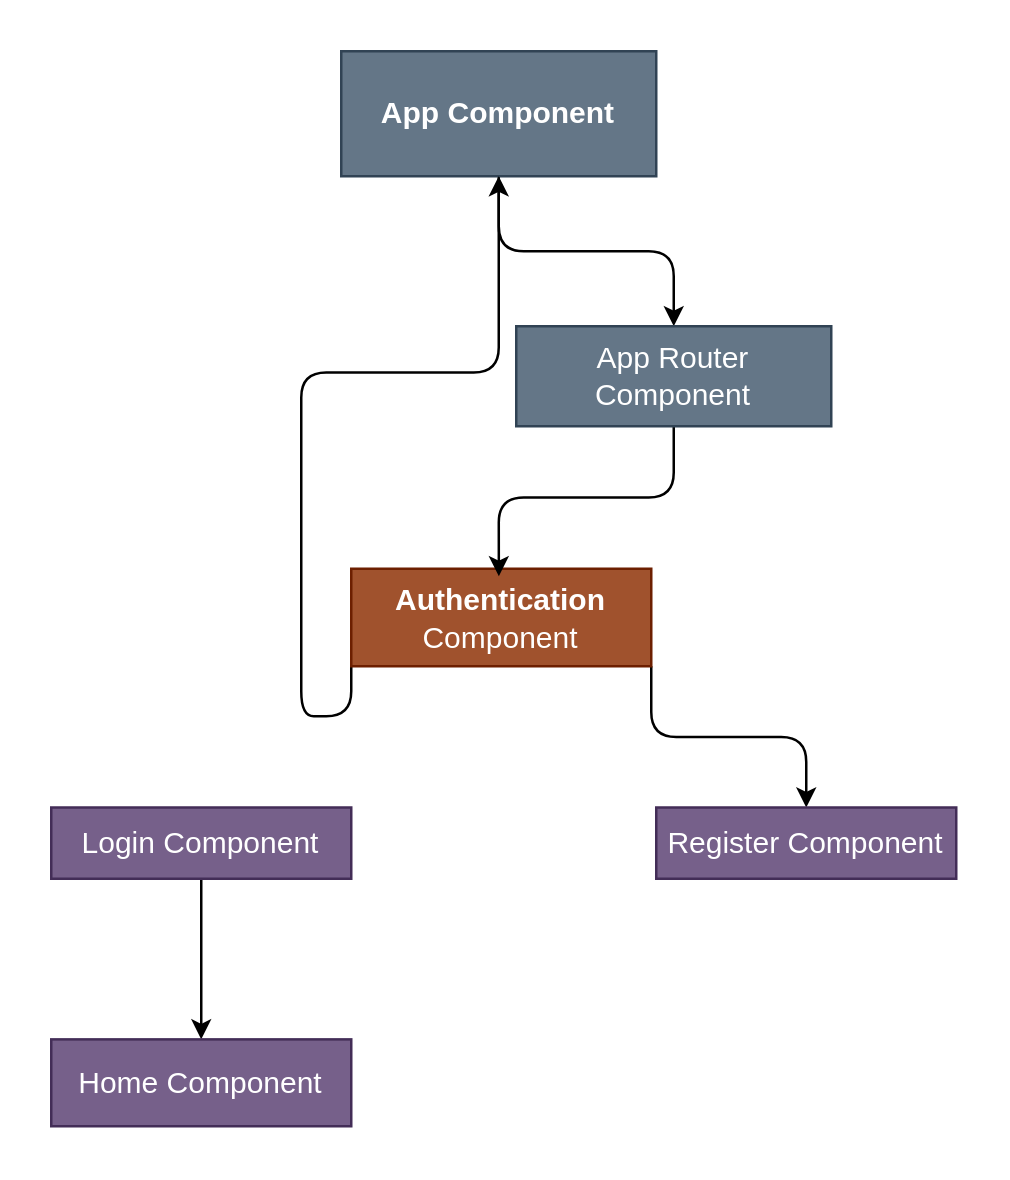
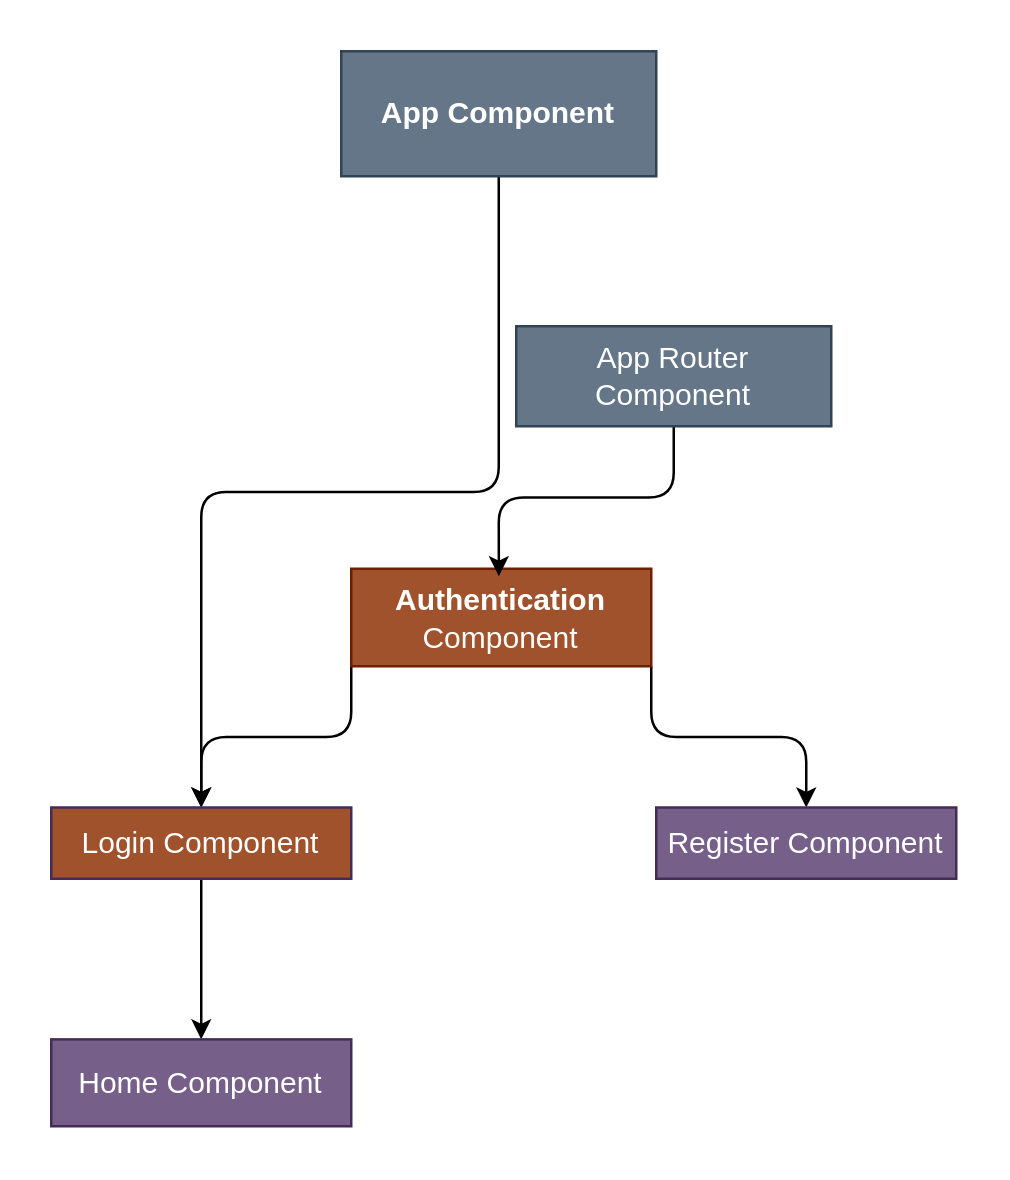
(610, 251) -> (201, 580)
(347, 373) -> (292, 737)
(201, 843) -> (201, 843)
